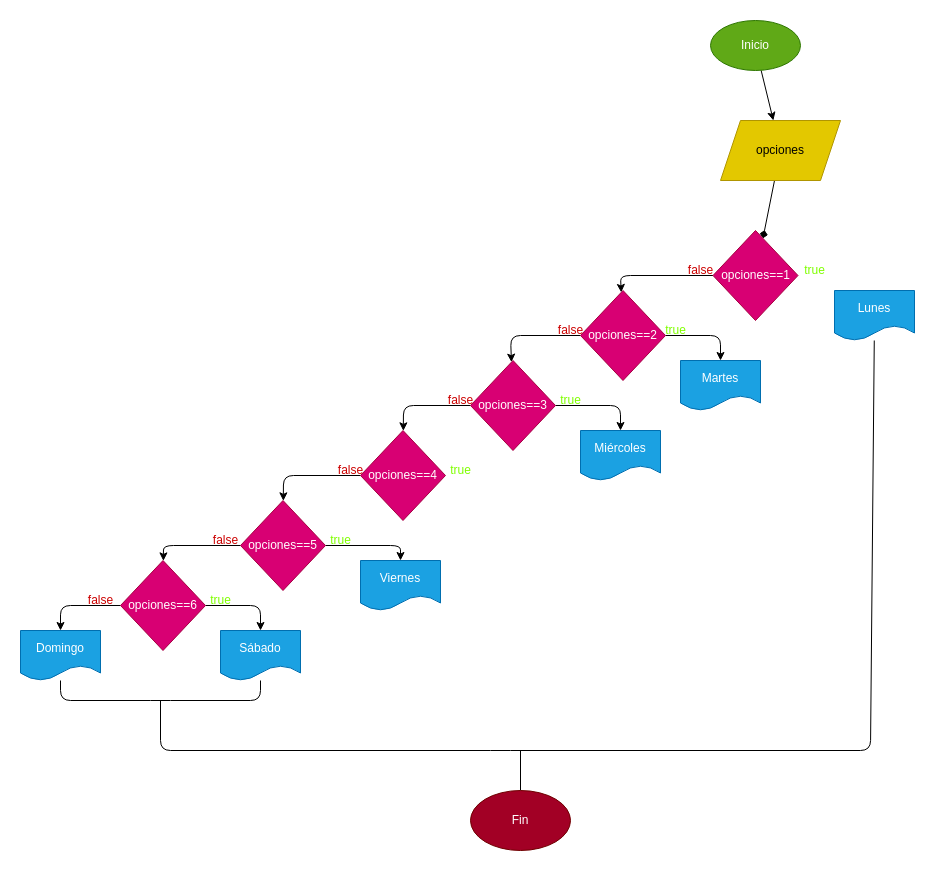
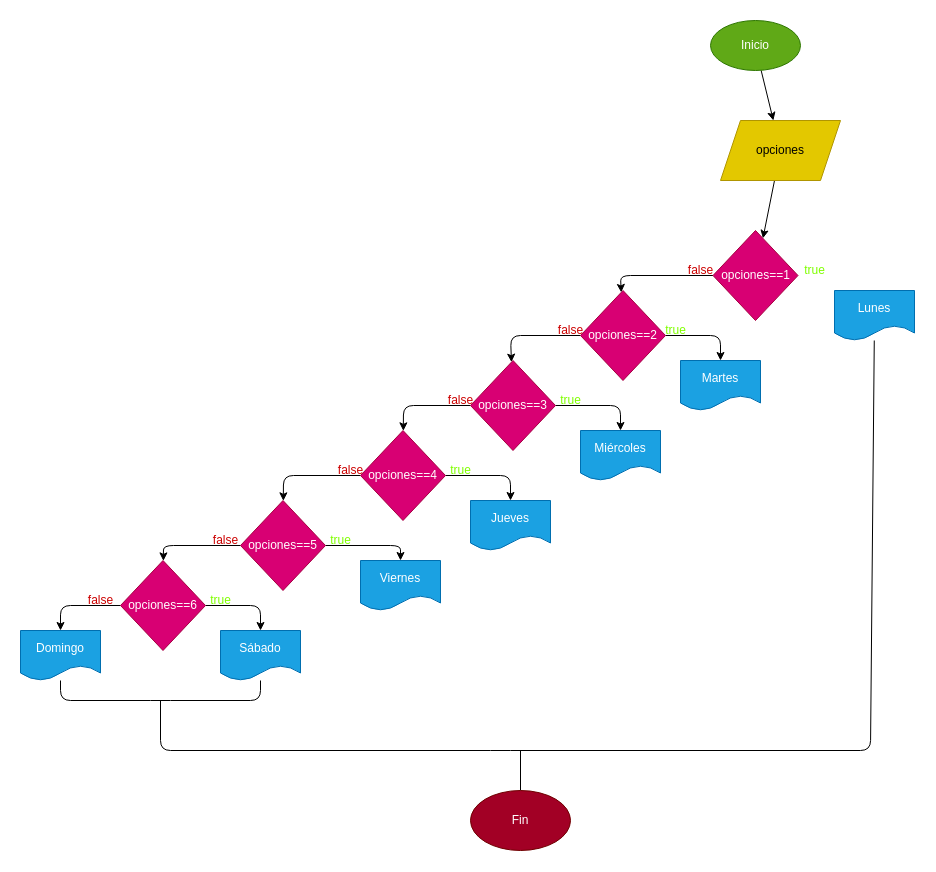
(765, 230) -> (765, 230)
none -> (483, 476)
none -> (511, 526)
